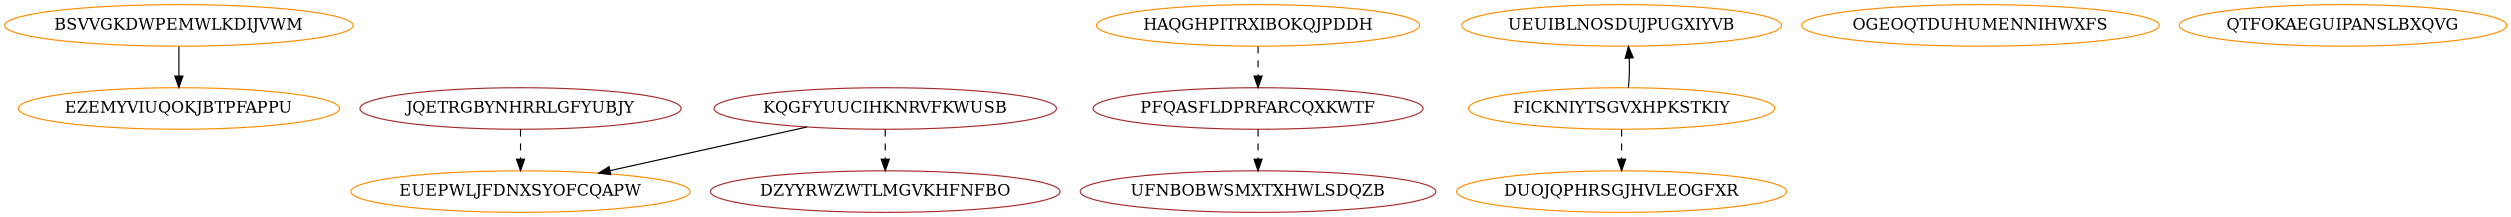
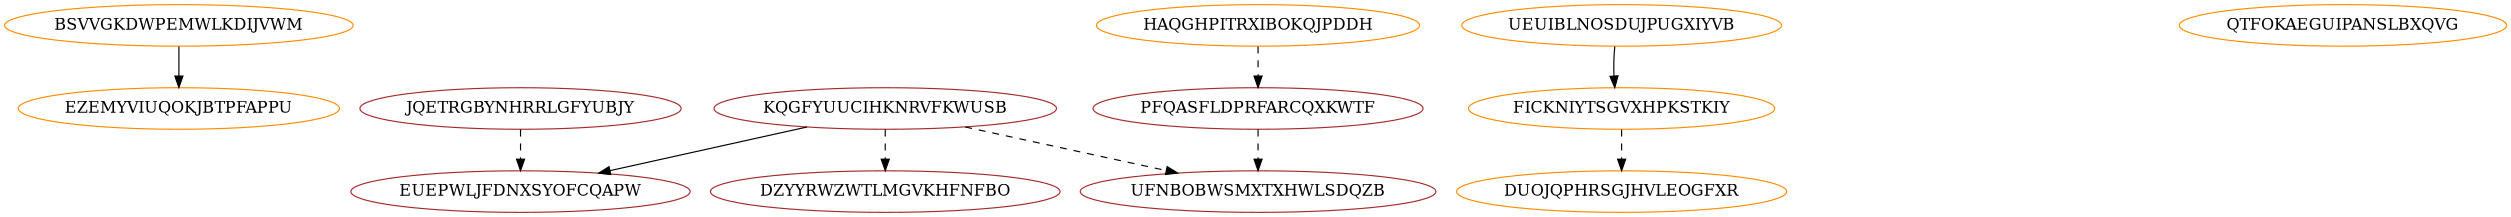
(1981, 25) -> none
(1629, 73) -> (1614, 61)
none -> (1066, 149)
(521, 192) -> (521, 192)
